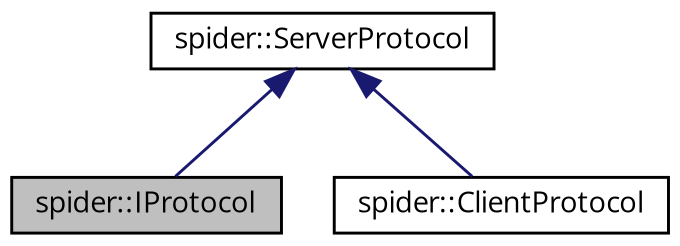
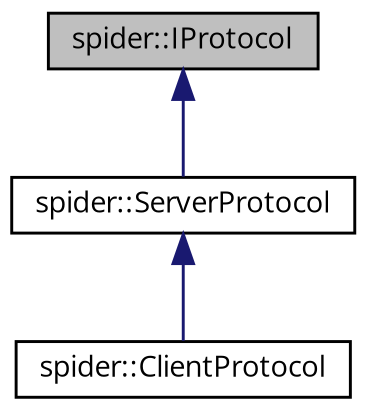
(224, 133) -> (183, 138)
